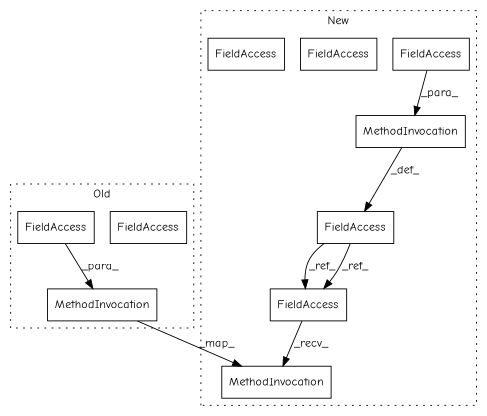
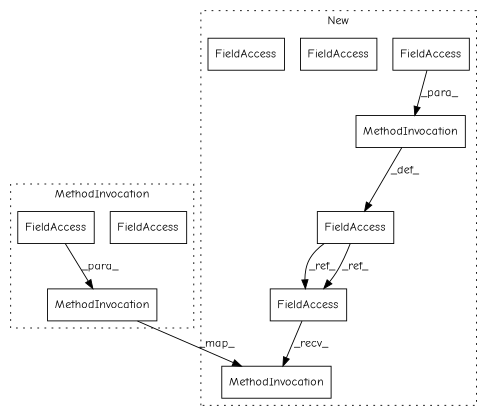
(102, 194) -> (102, 194)
